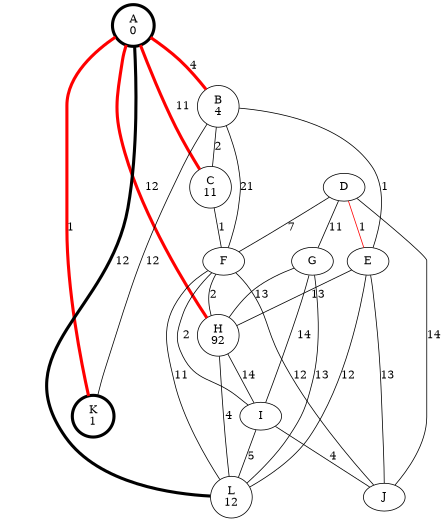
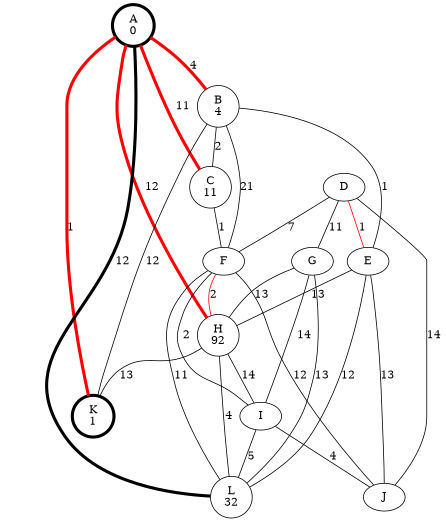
(209, 294) -> (209, 294)
none -> (144, 361)
(231, 497) -> (231, 497)
